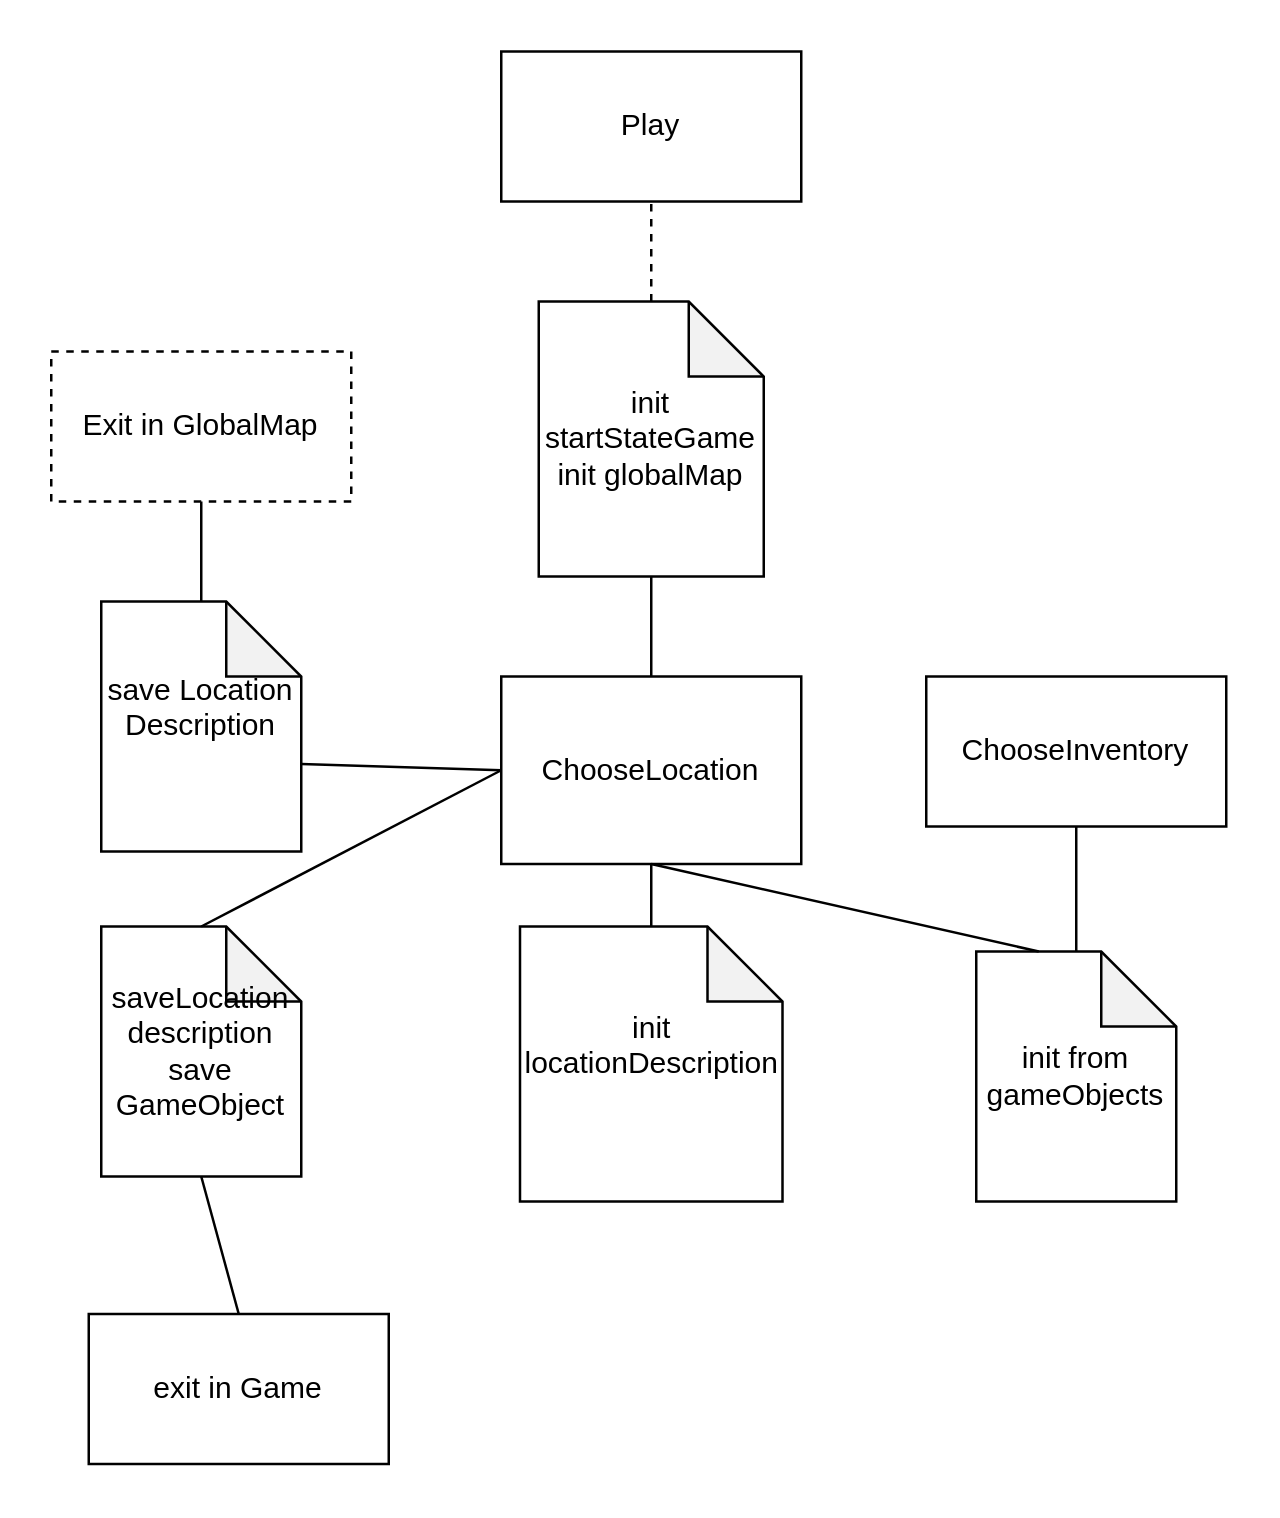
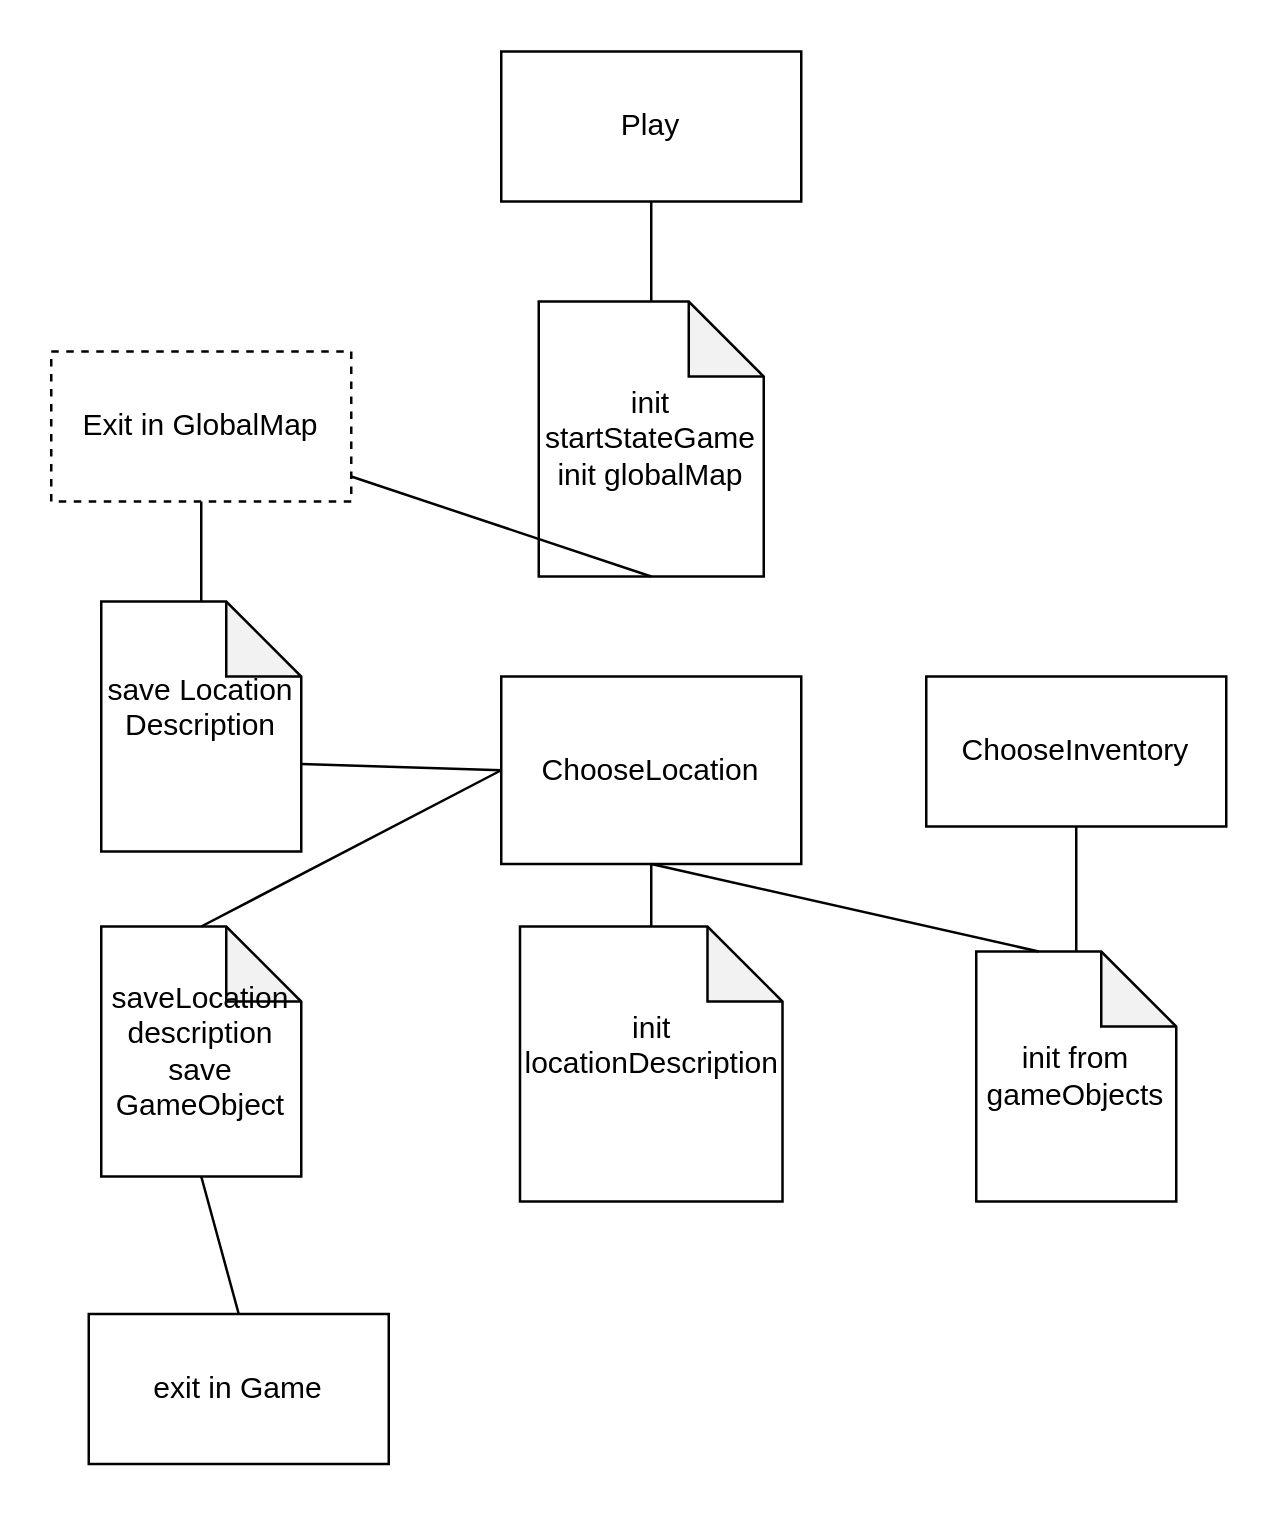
(651, 248) -> (651, 248)
(651, 626) -> (501, 526)
